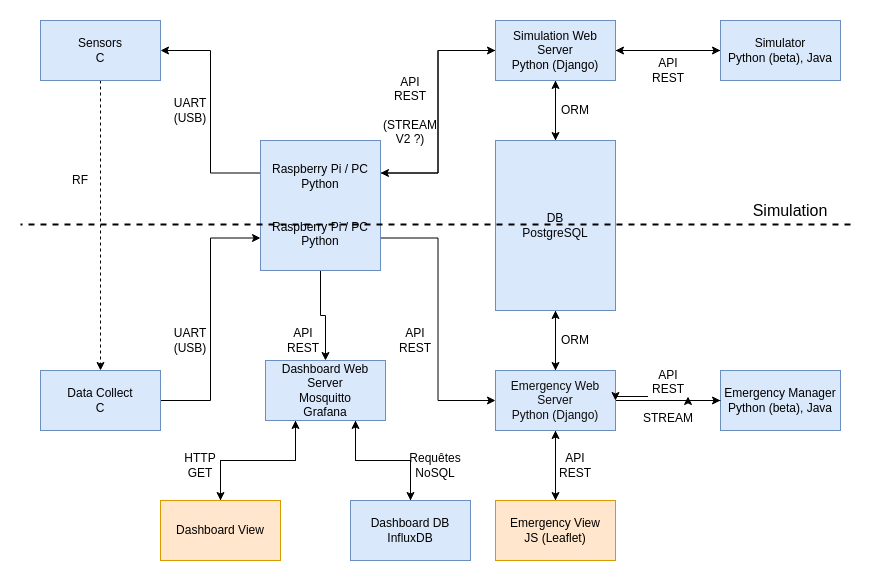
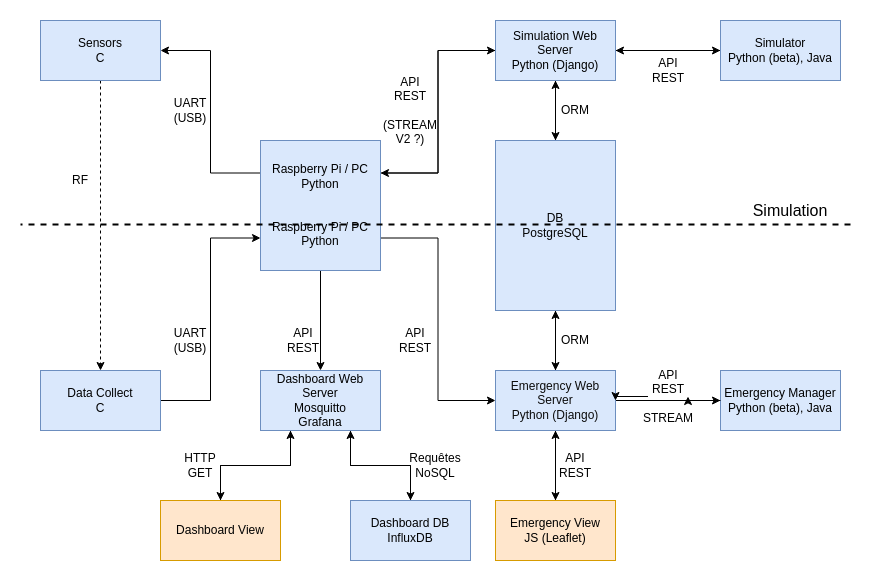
(326, 391) -> (321, 401)
